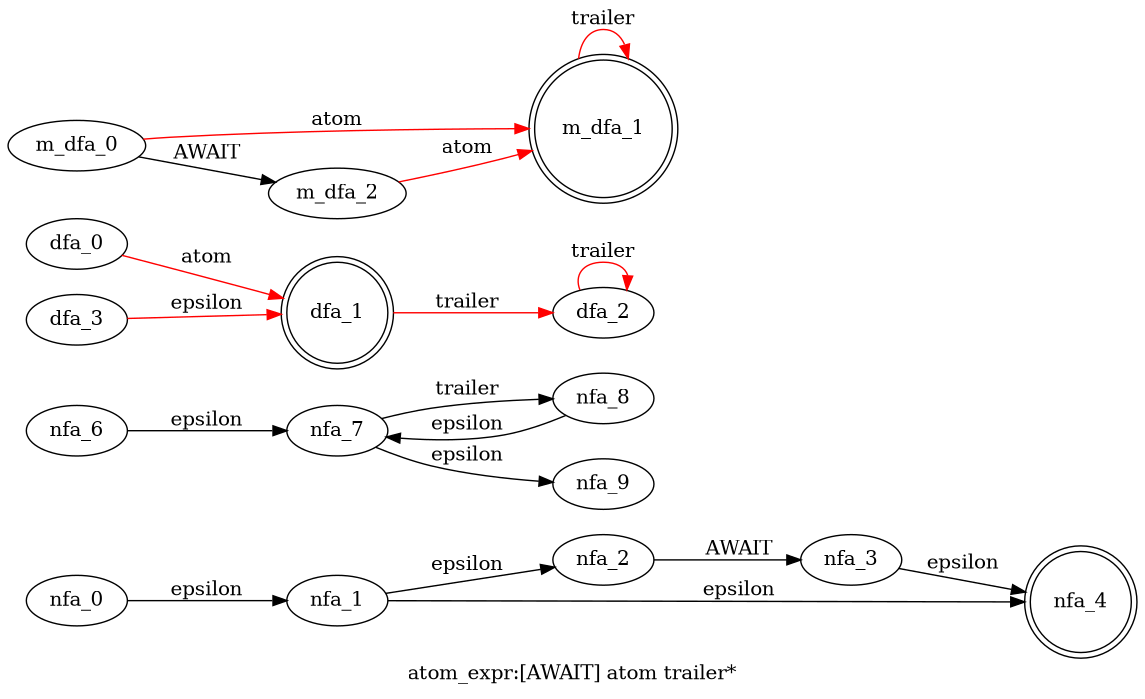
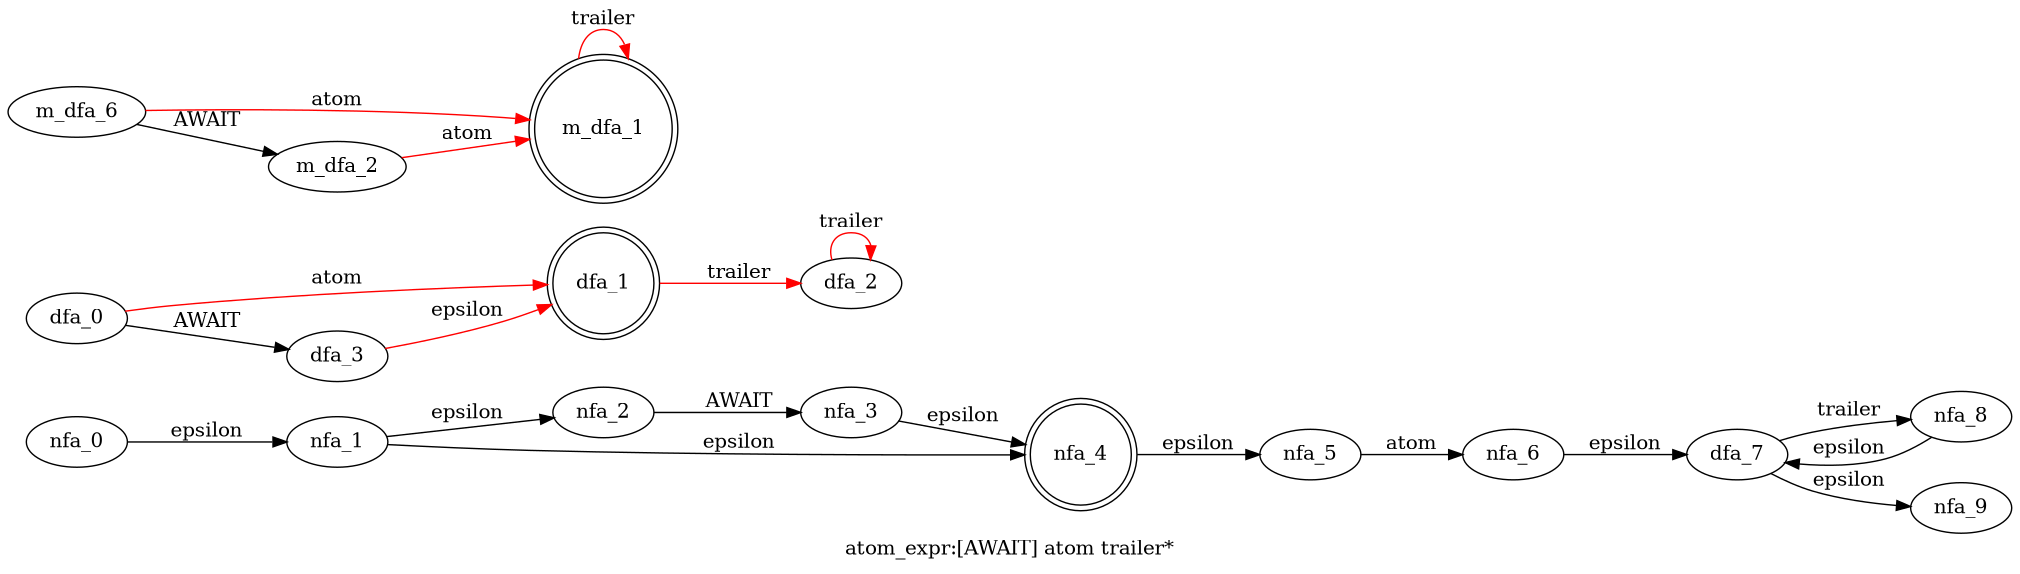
(77, 146) -> (77, 112)
none -> (200, 336)
(337, 431) -> (1737, 455)
none -> (1310, 455)
